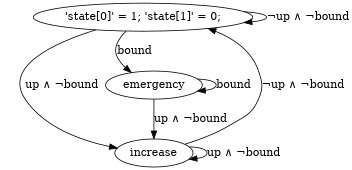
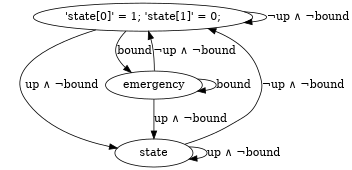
none -> (154, 55)
(154, 153) -> (154, 153)
